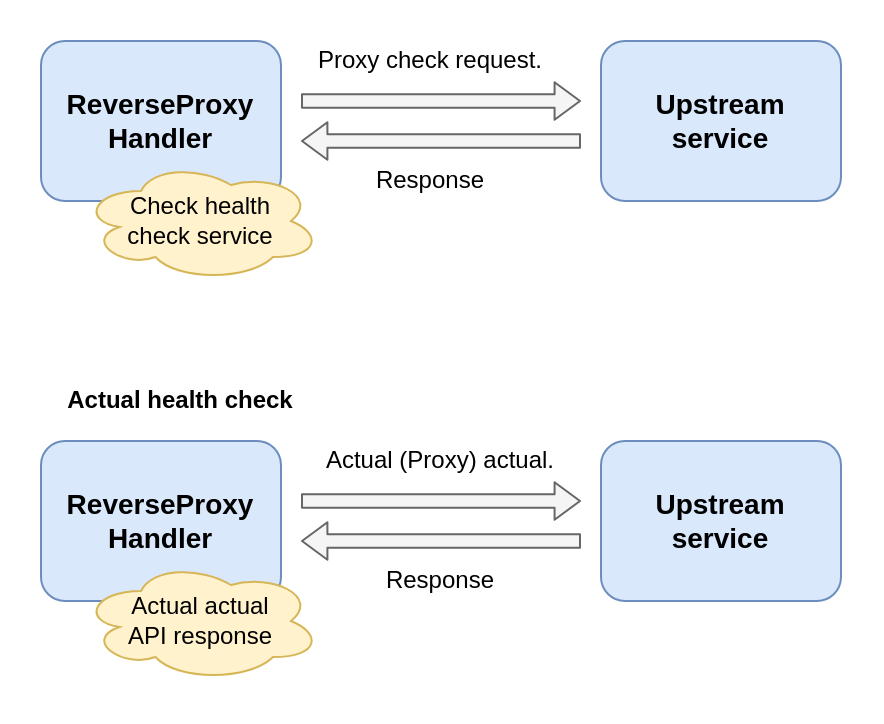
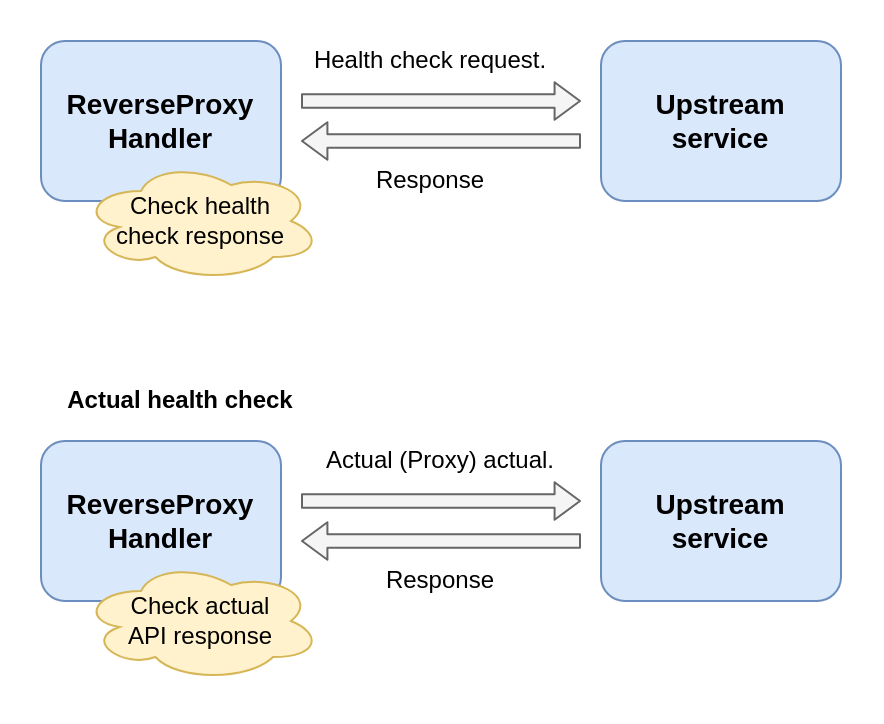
(431, 61) -> (431, 61)
(201, 221) -> (201, 221)
(201, 621) -> (201, 621)
